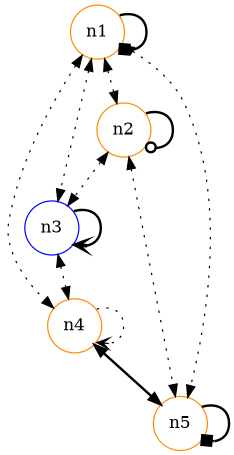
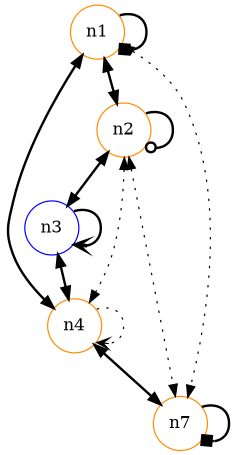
(111, 81) -> (111, 81)
(75, 130) -> none
(88, 179) -> (88, 179)
(19, 182) -> (19, 182)
none -> (117, 233)
(63, 277) -> (63, 277)
(180, 423) -> (180, 423)
